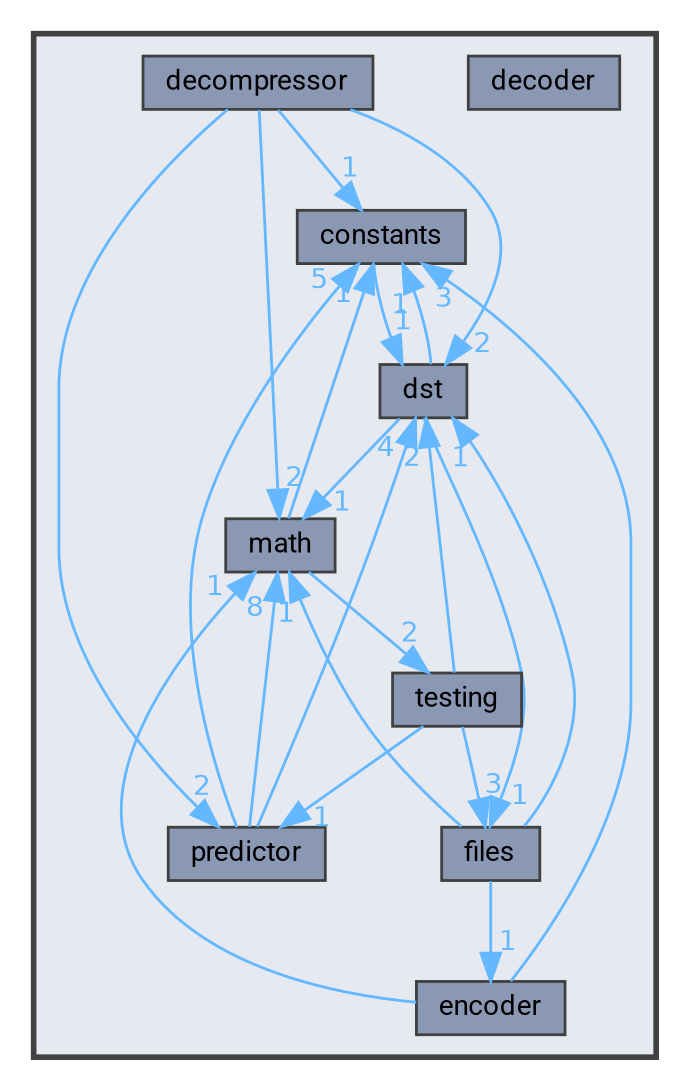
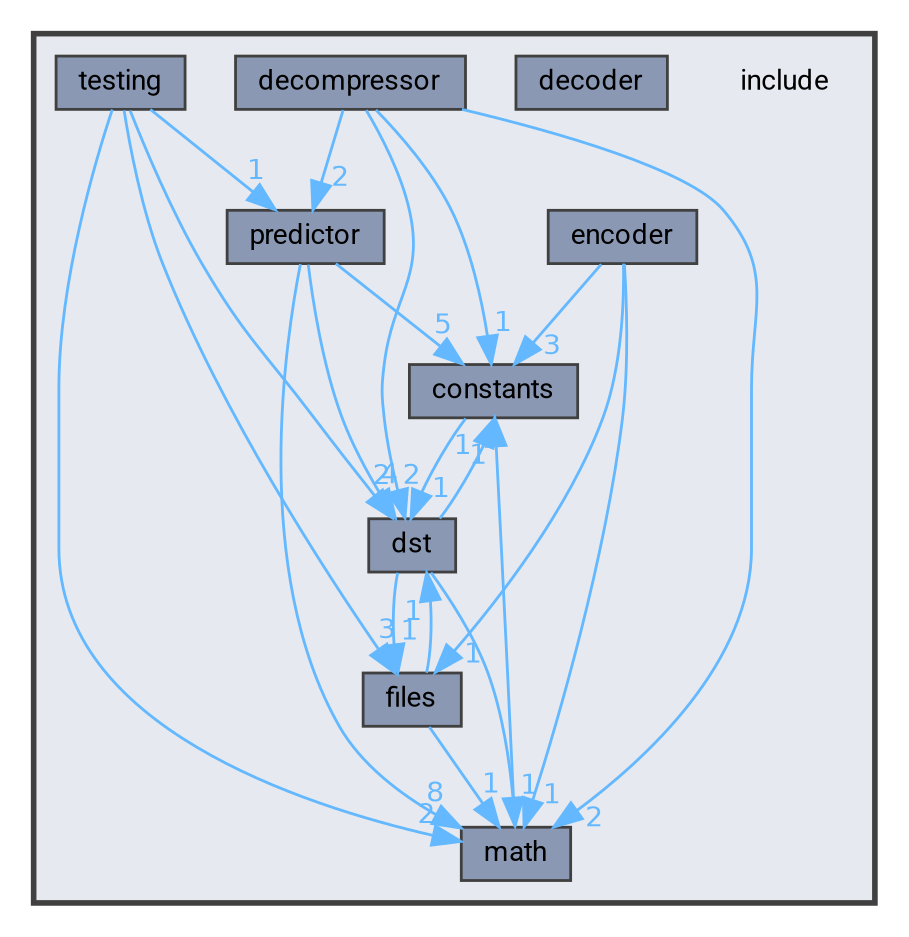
none -> (785, 83)
(365, 619) -> (64, 578)
(491, 917) -> (578, 473)
